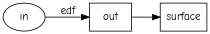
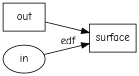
(63, 17) -> (63, 50)
